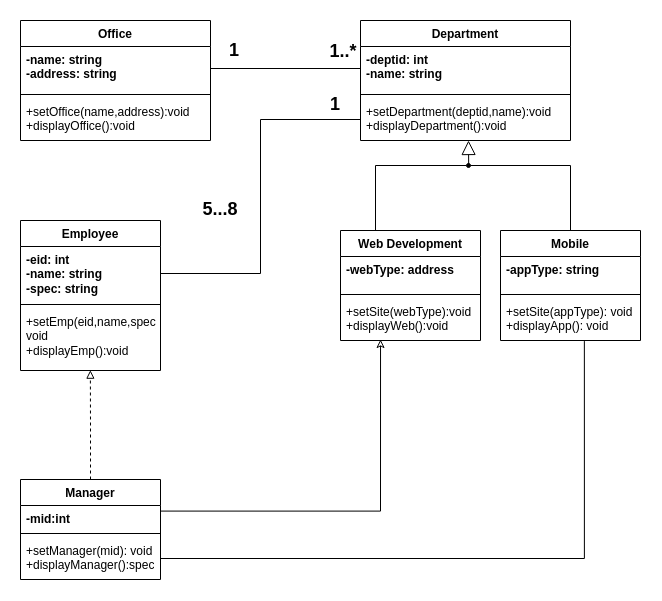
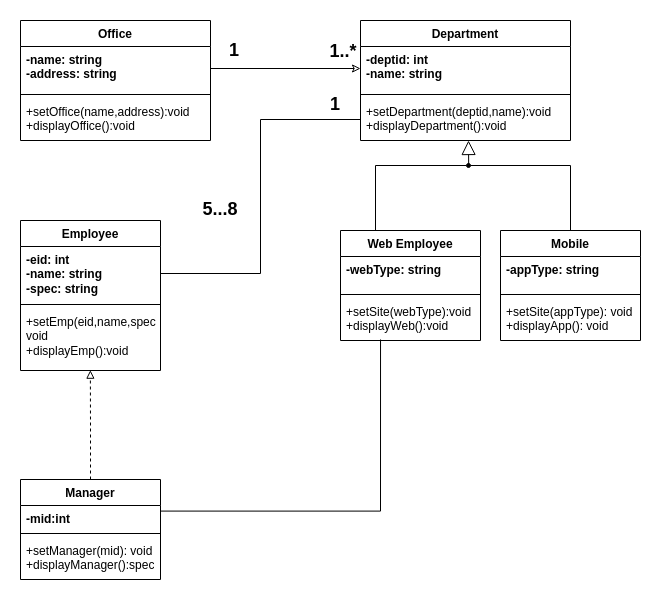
(355, 69) -> (352, 69)
(411, 245) -> (411, 245)
(401, 271) -> (396, 271)
(381, 348) -> (381, 346)
(481, 559) -> none
